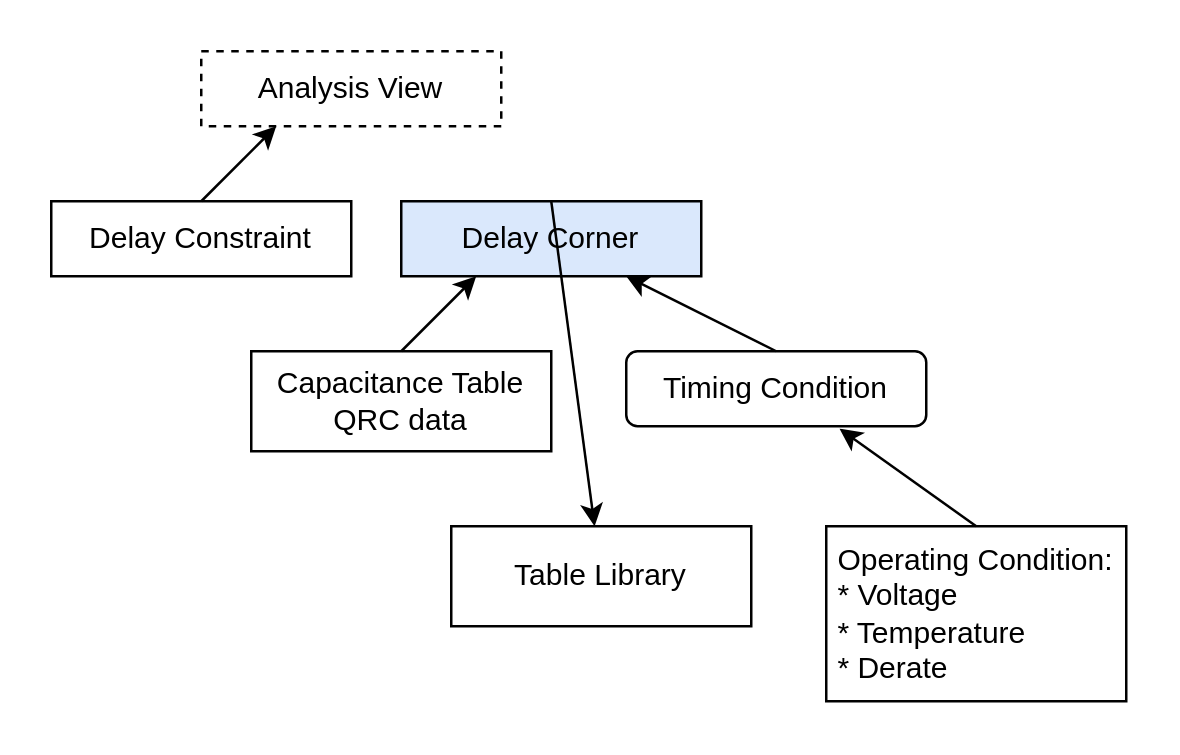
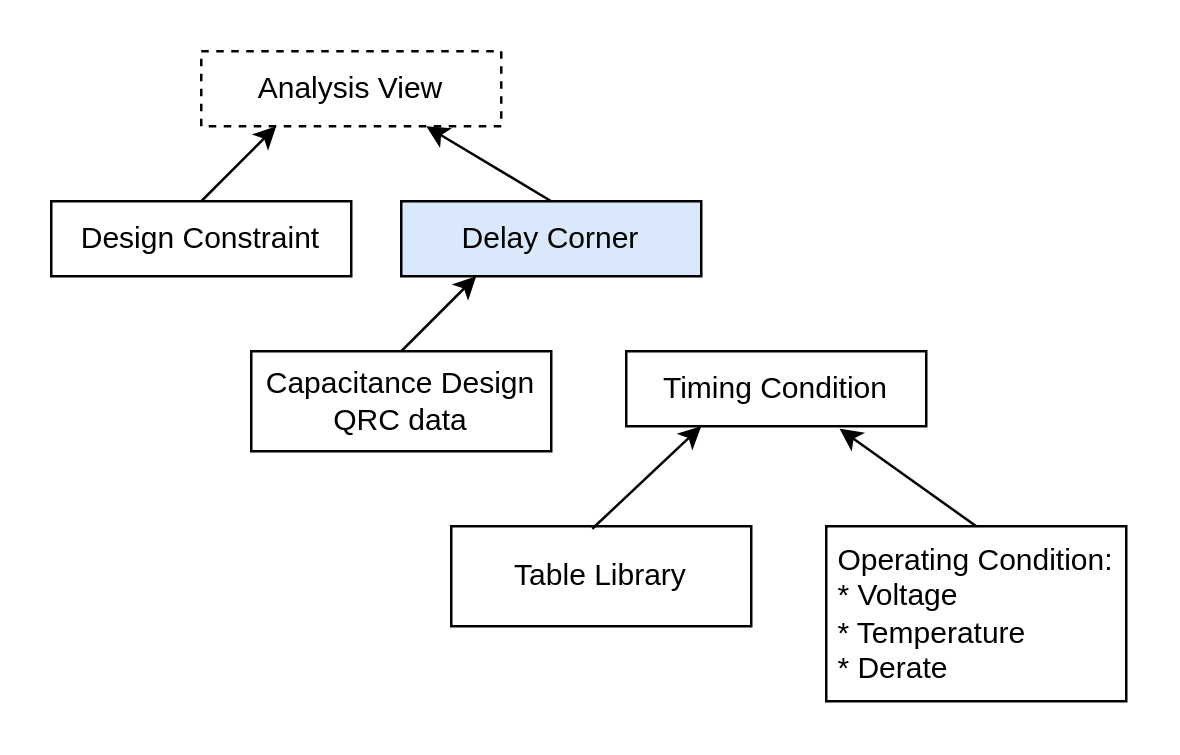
(201, 239) -> (201, 239)
(709, 318) -> none
(572, 355) -> (496, 168)
(776, 389) -> (776, 389)
(401, 401) -> (401, 401)
none -> (641, 483)
